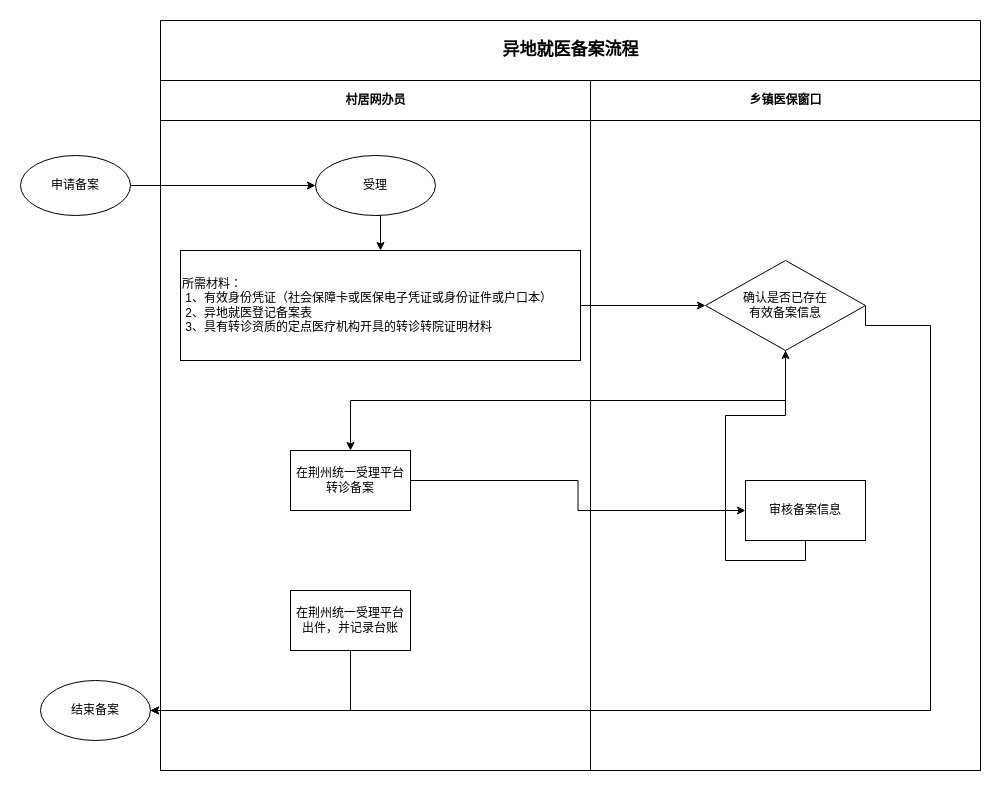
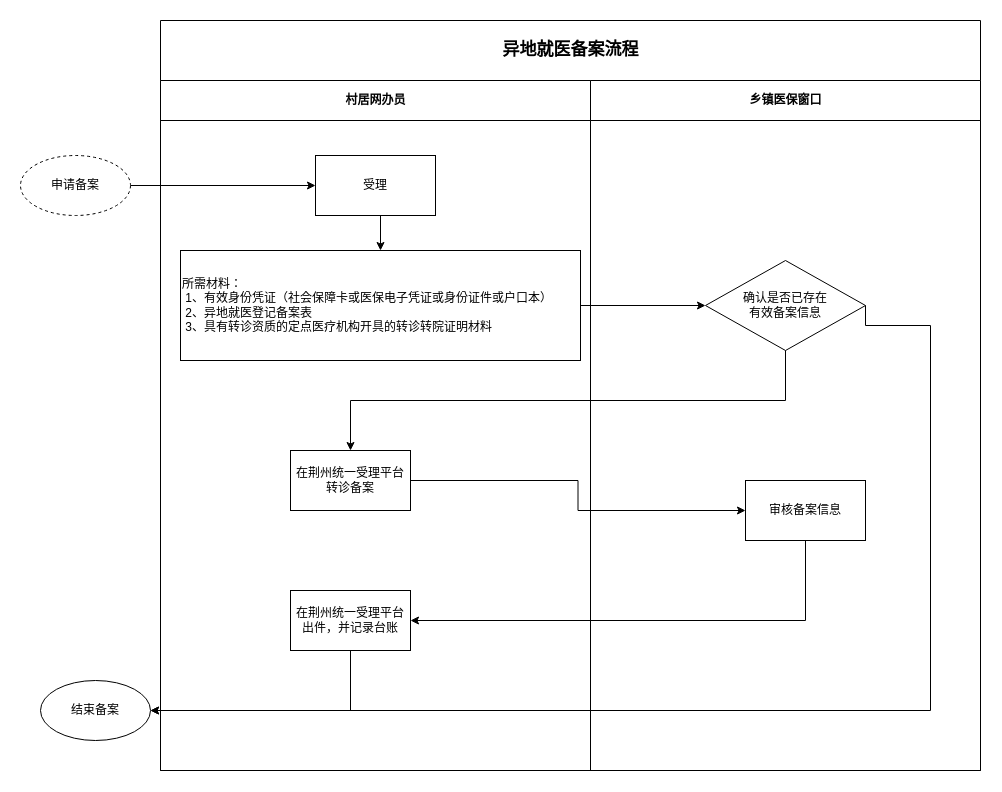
(76, 186) -> (76, 186)
(376, 186) -> (376, 186)
(726, 493) -> (643, 621)
